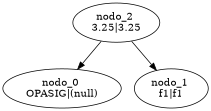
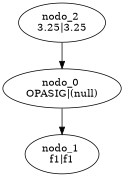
(142, 53) -> (62, 118)
